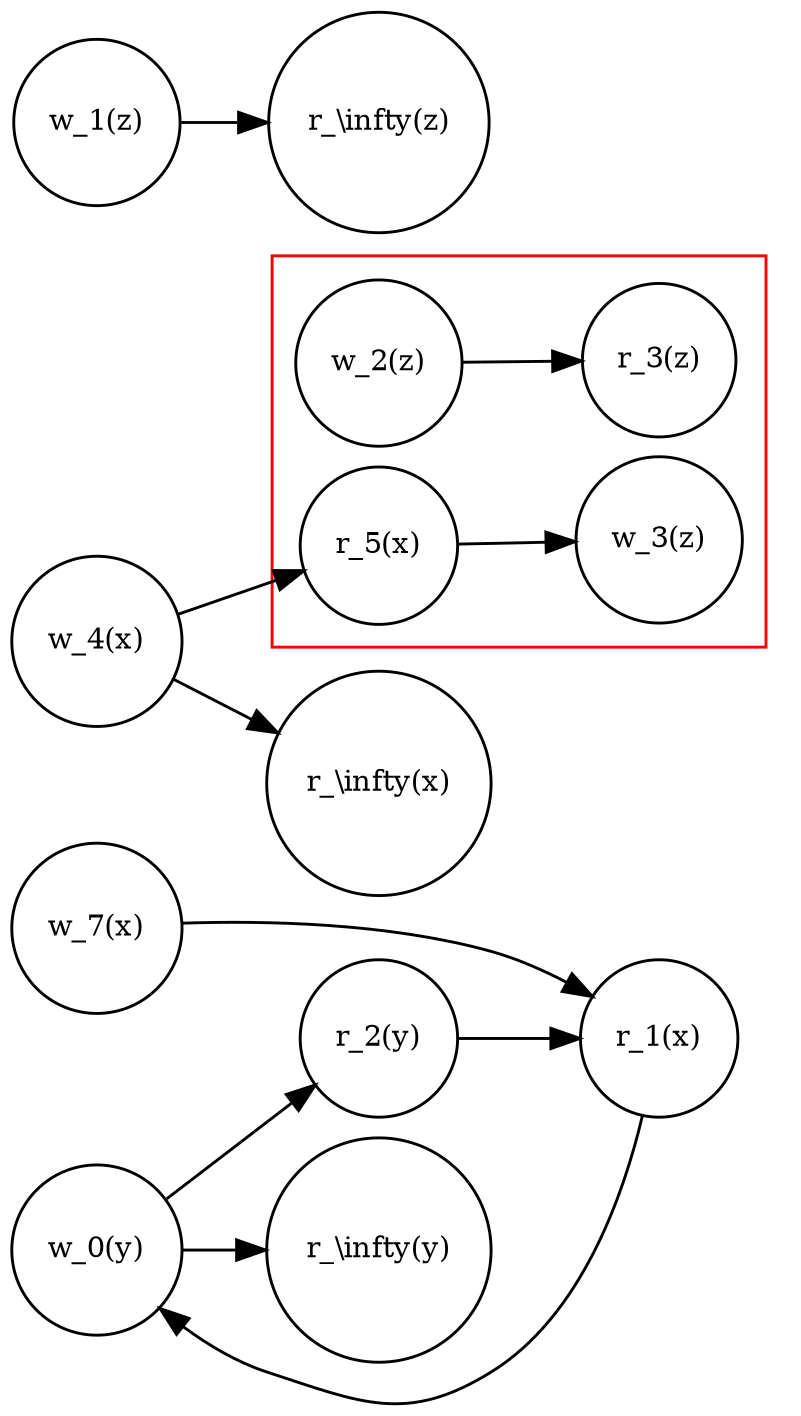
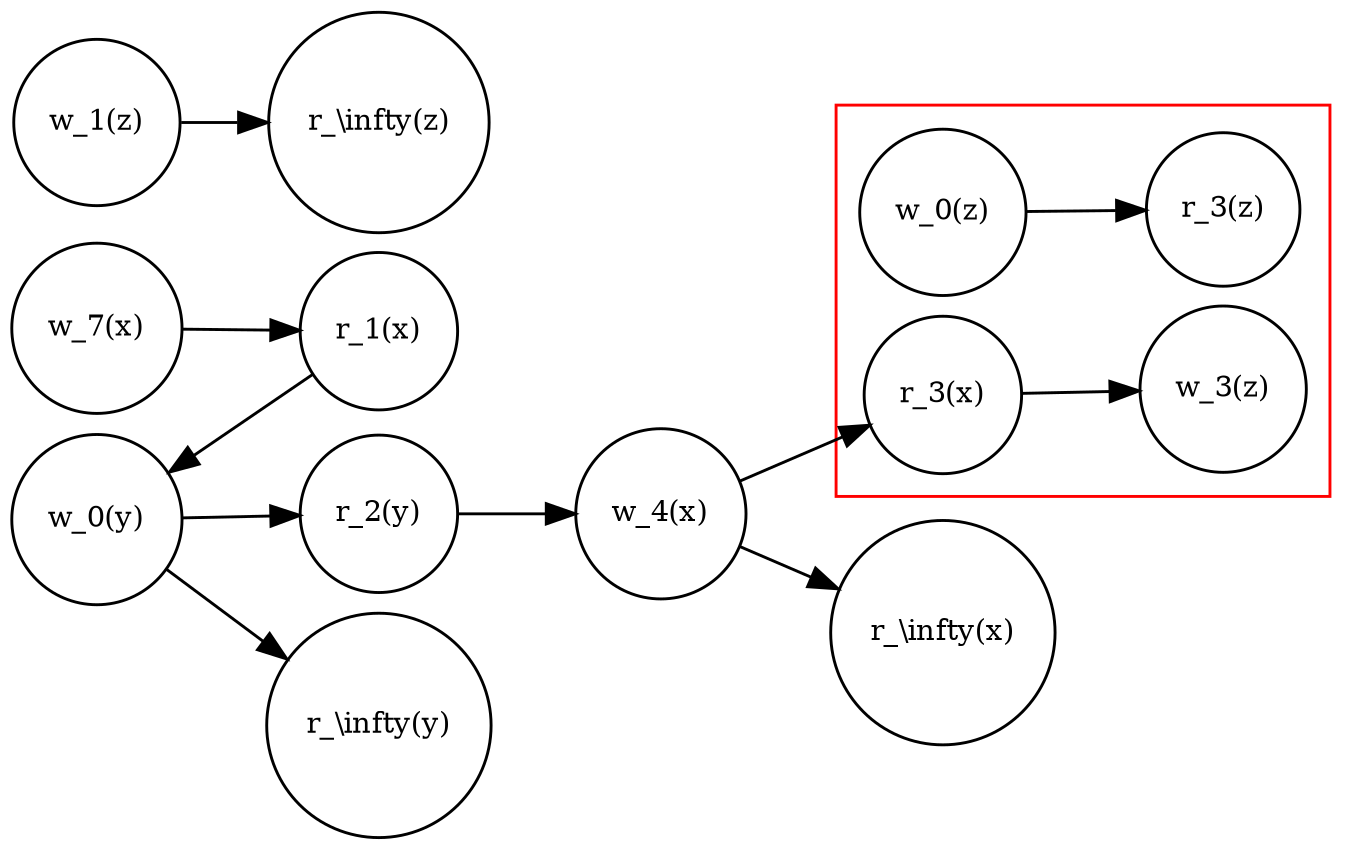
(379, 363) -> (943, 212)
(379, 546) -> (943, 395)
(504, 1038) -> (502, 514)
